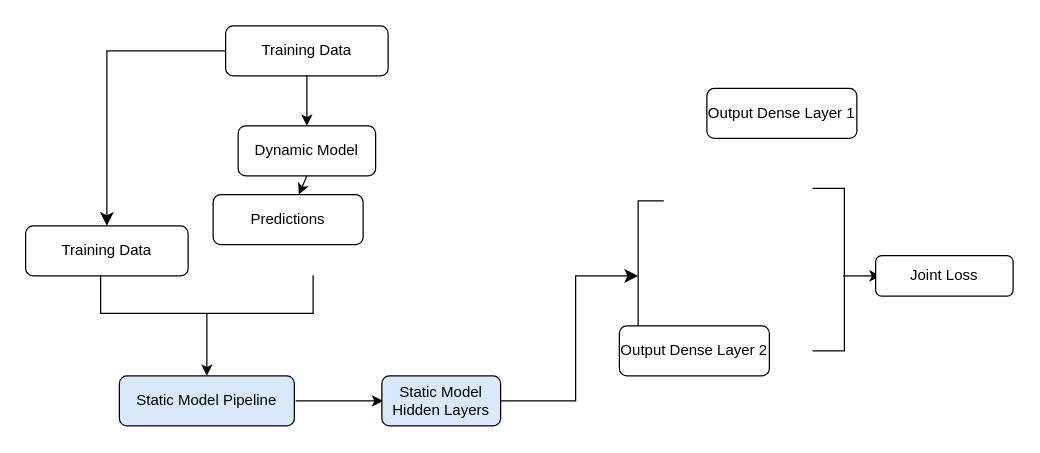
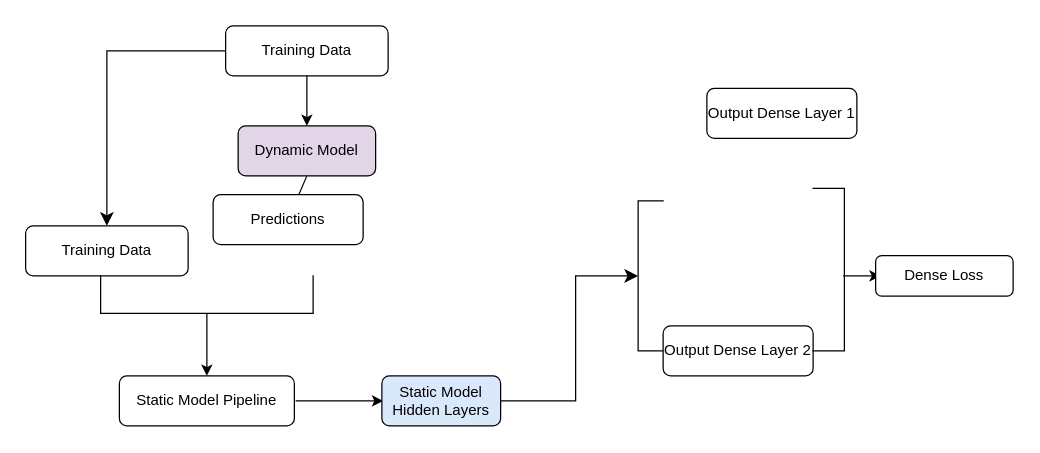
(307, 151) -> (307, 151)
(303, 185) -> (301, 189)
(944, 276) -> (944, 276)
(694, 351) -> (738, 351)
(207, 401) -> (207, 401)
